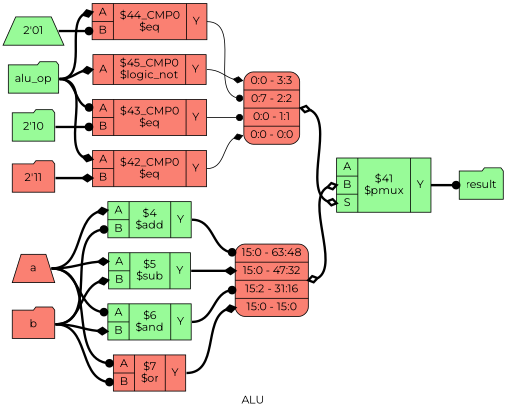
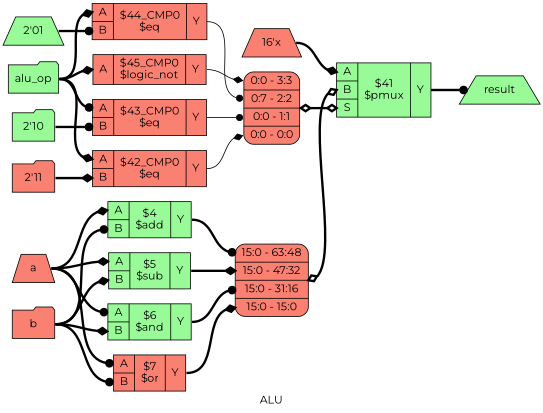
none -> (272, 43)
(481, 185) -> (500, 90)
(272, 289) -> (272, 289)
